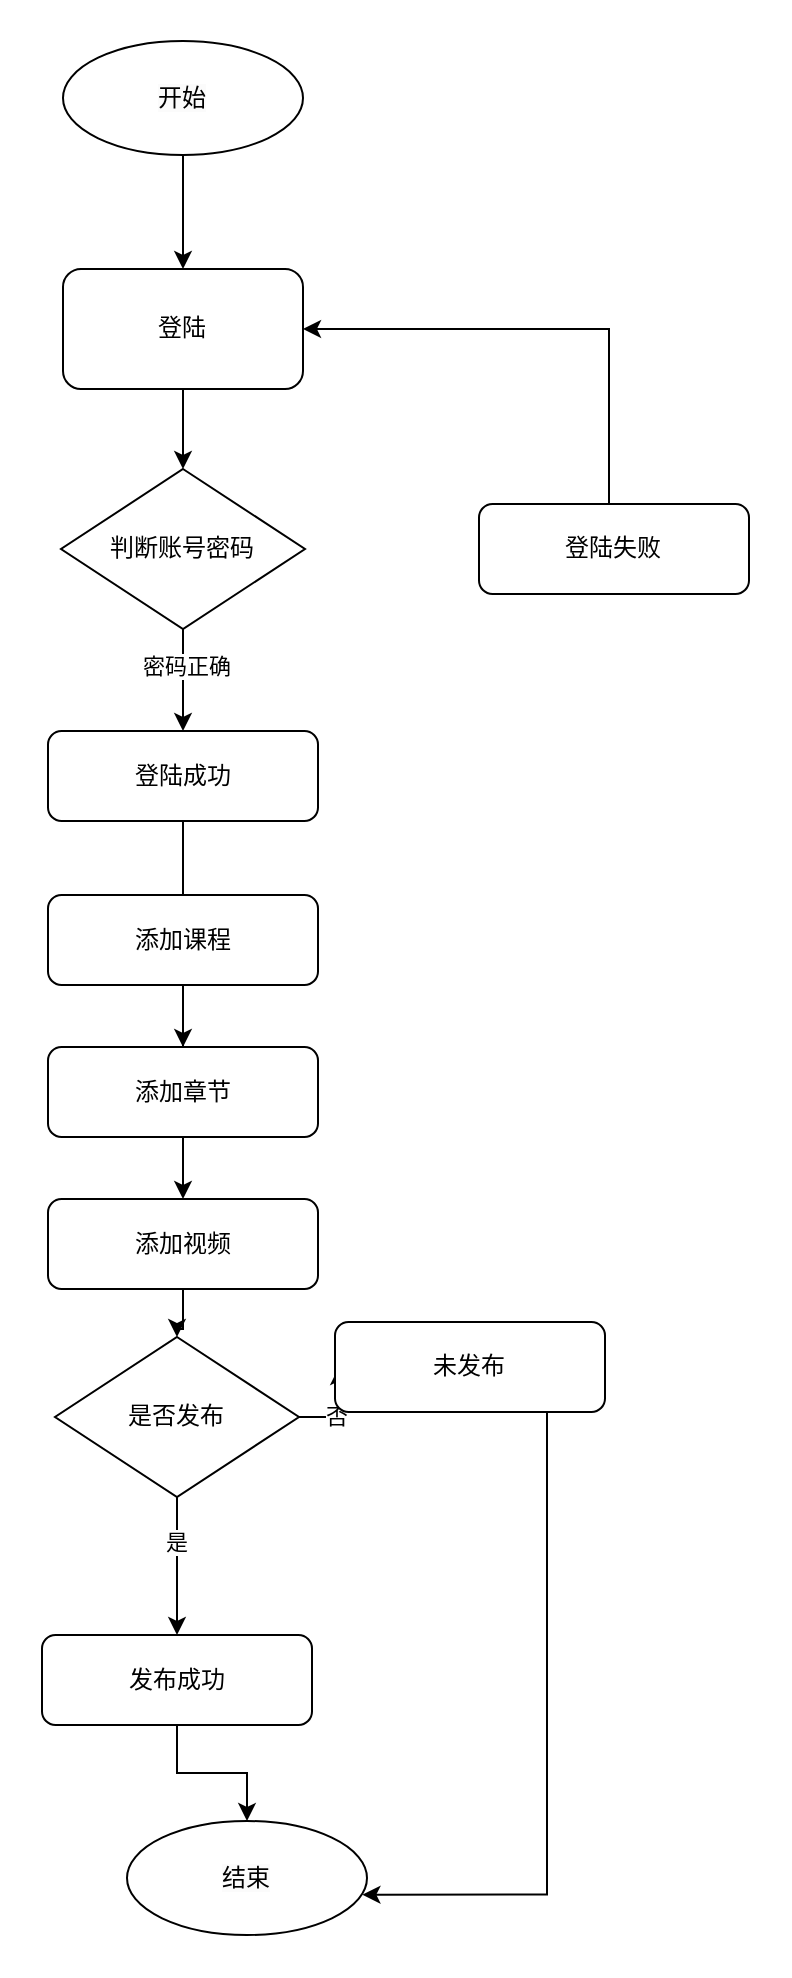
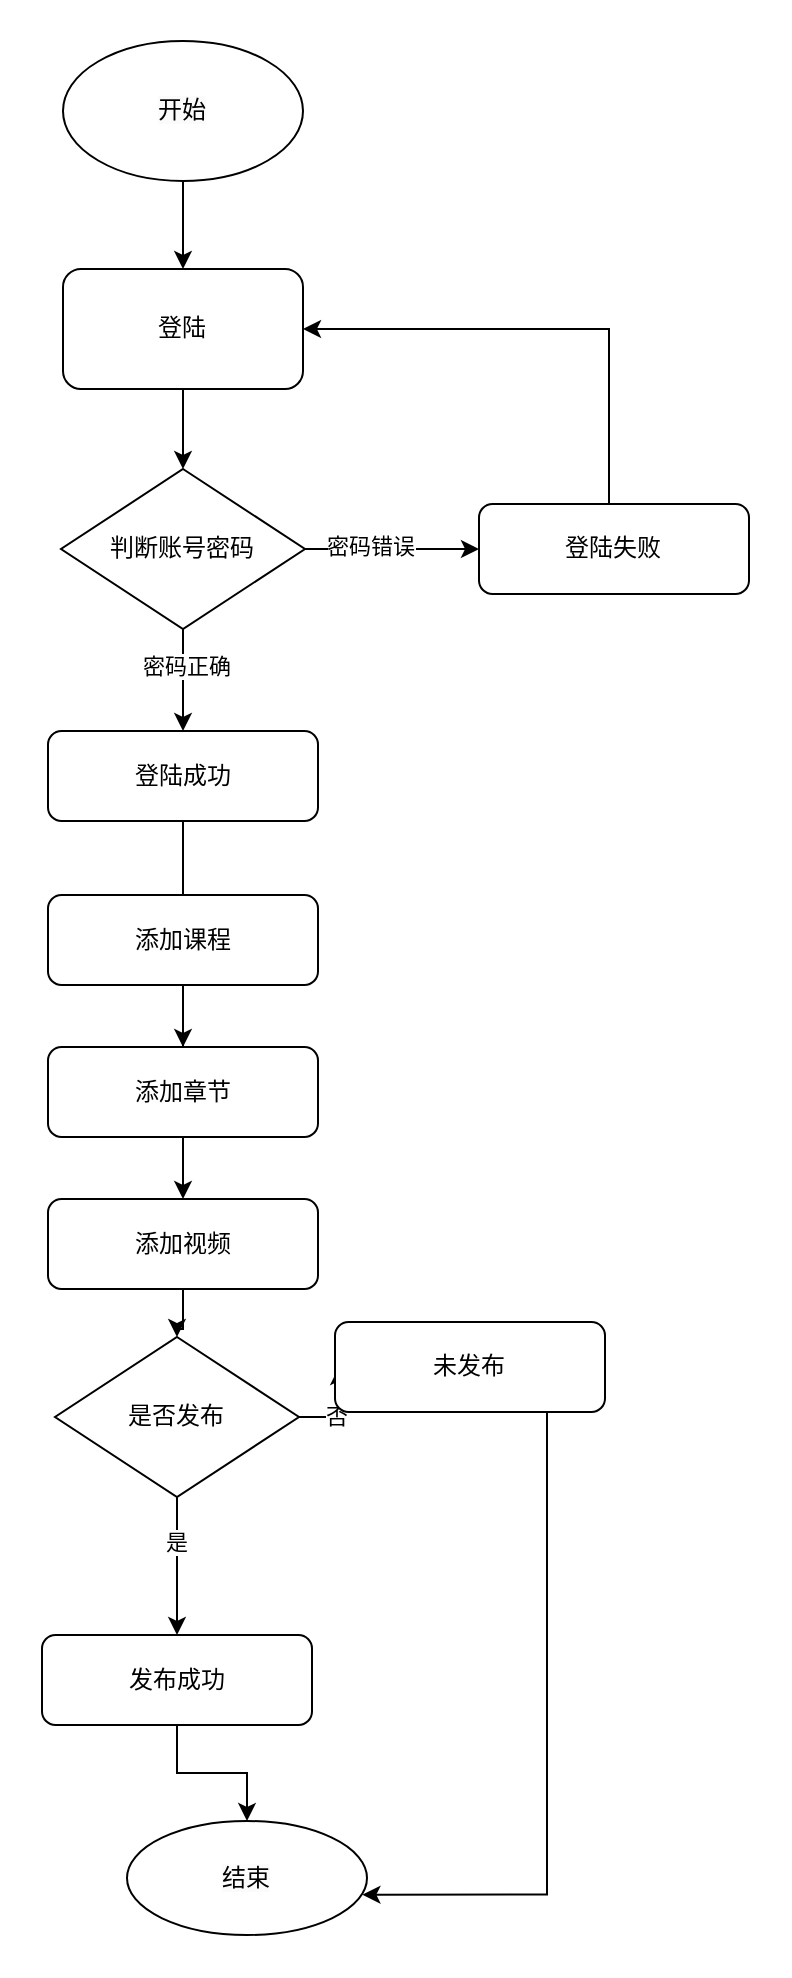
(183, 98) -> (183, 111)
none -> (385, 549)
